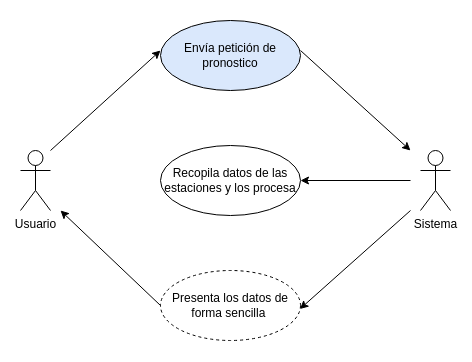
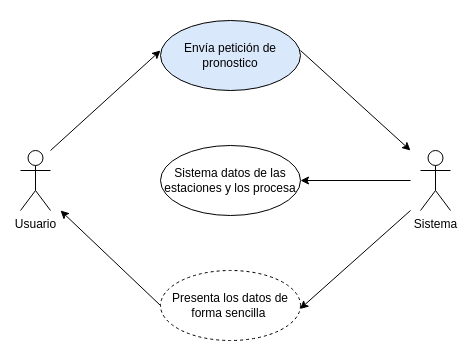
(231, 181) -> (231, 181)
